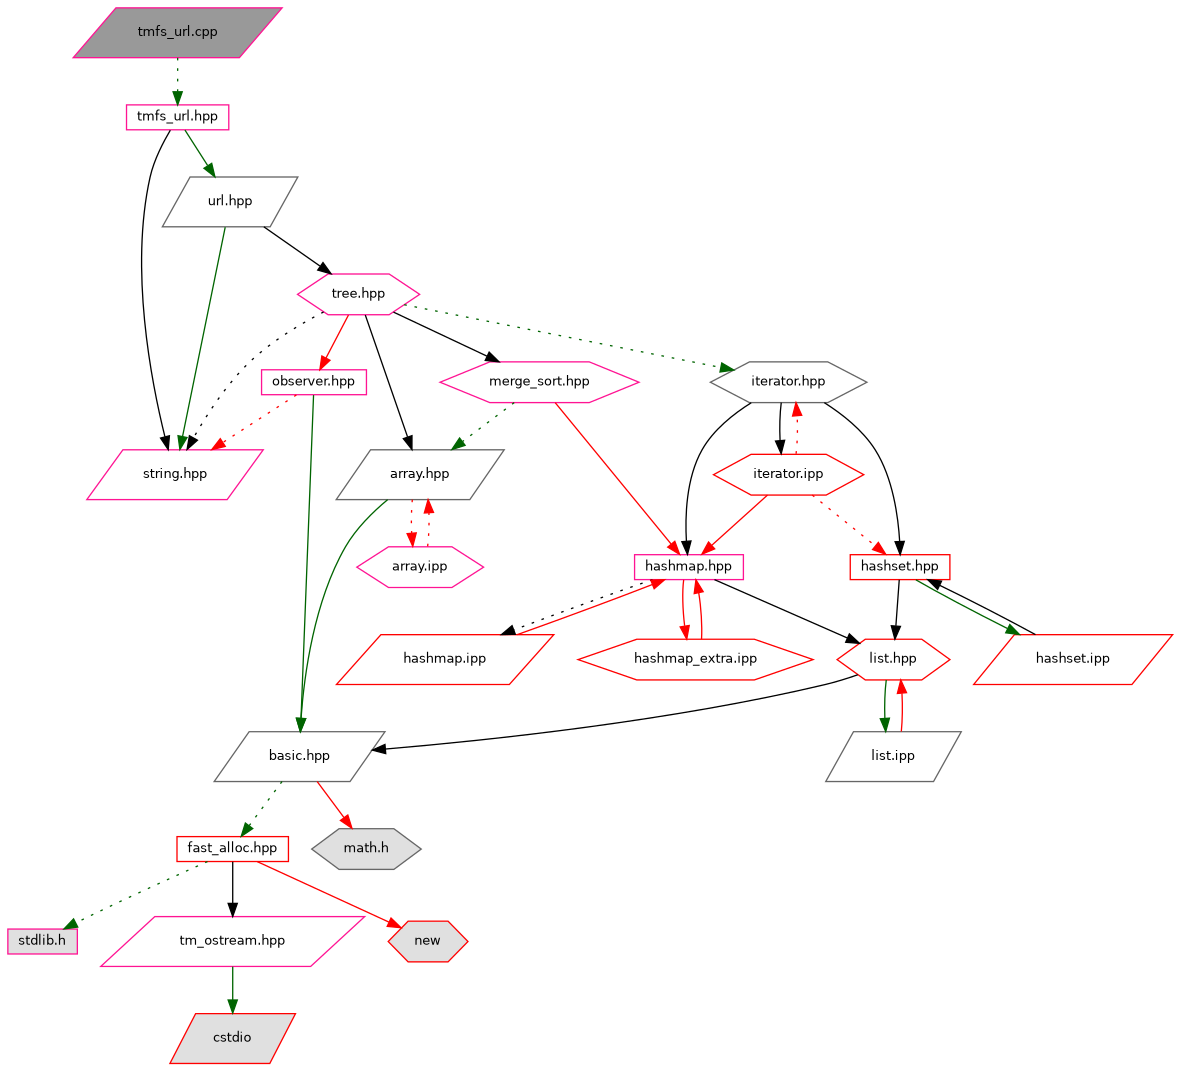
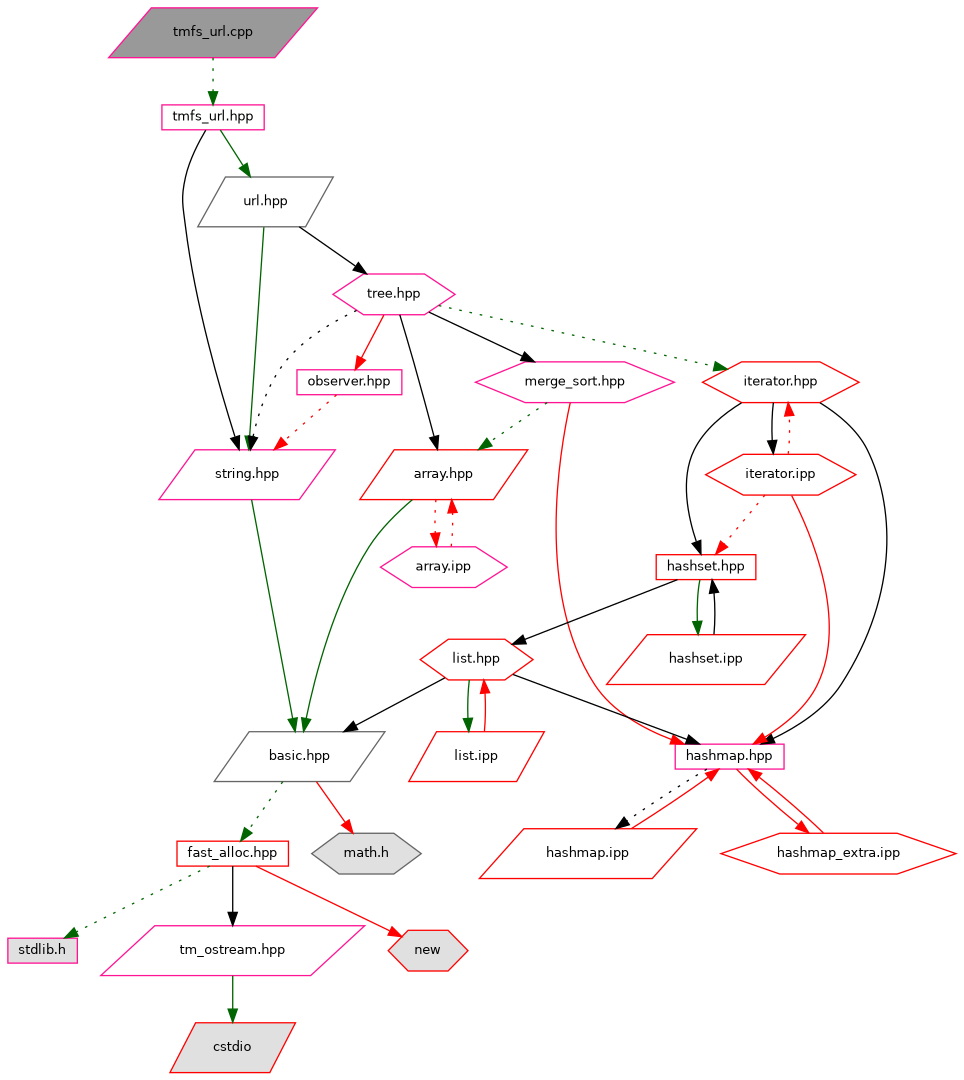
(789, 382) -> (781, 382)
(420, 475) -> (444, 475)
(307, 557) -> (272, 609)
(781, 609) -> (600, 707)
(894, 757) -> (477, 757)
